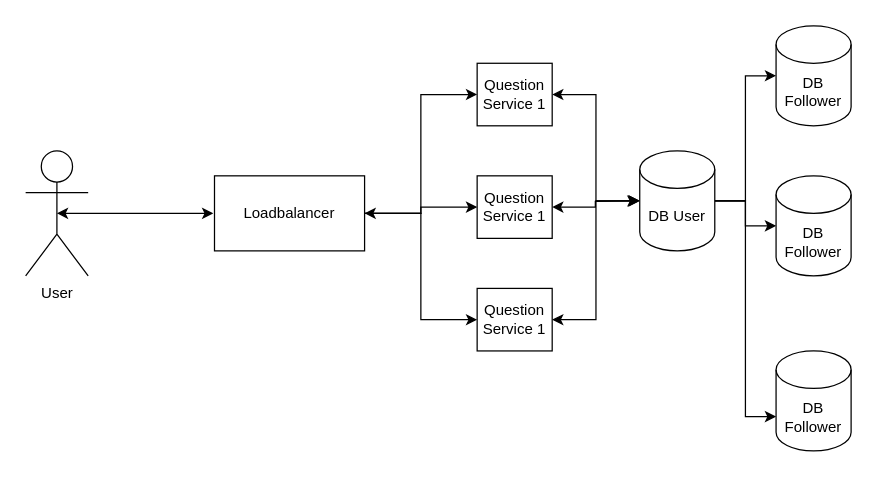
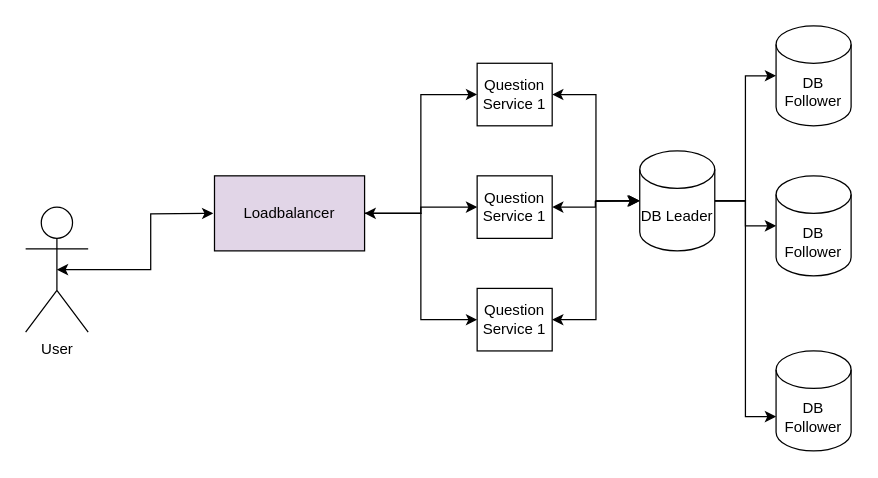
(57, 213) -> (57, 269)
(289, 213) -> (289, 213)
(677, 217) -> (677, 217)
